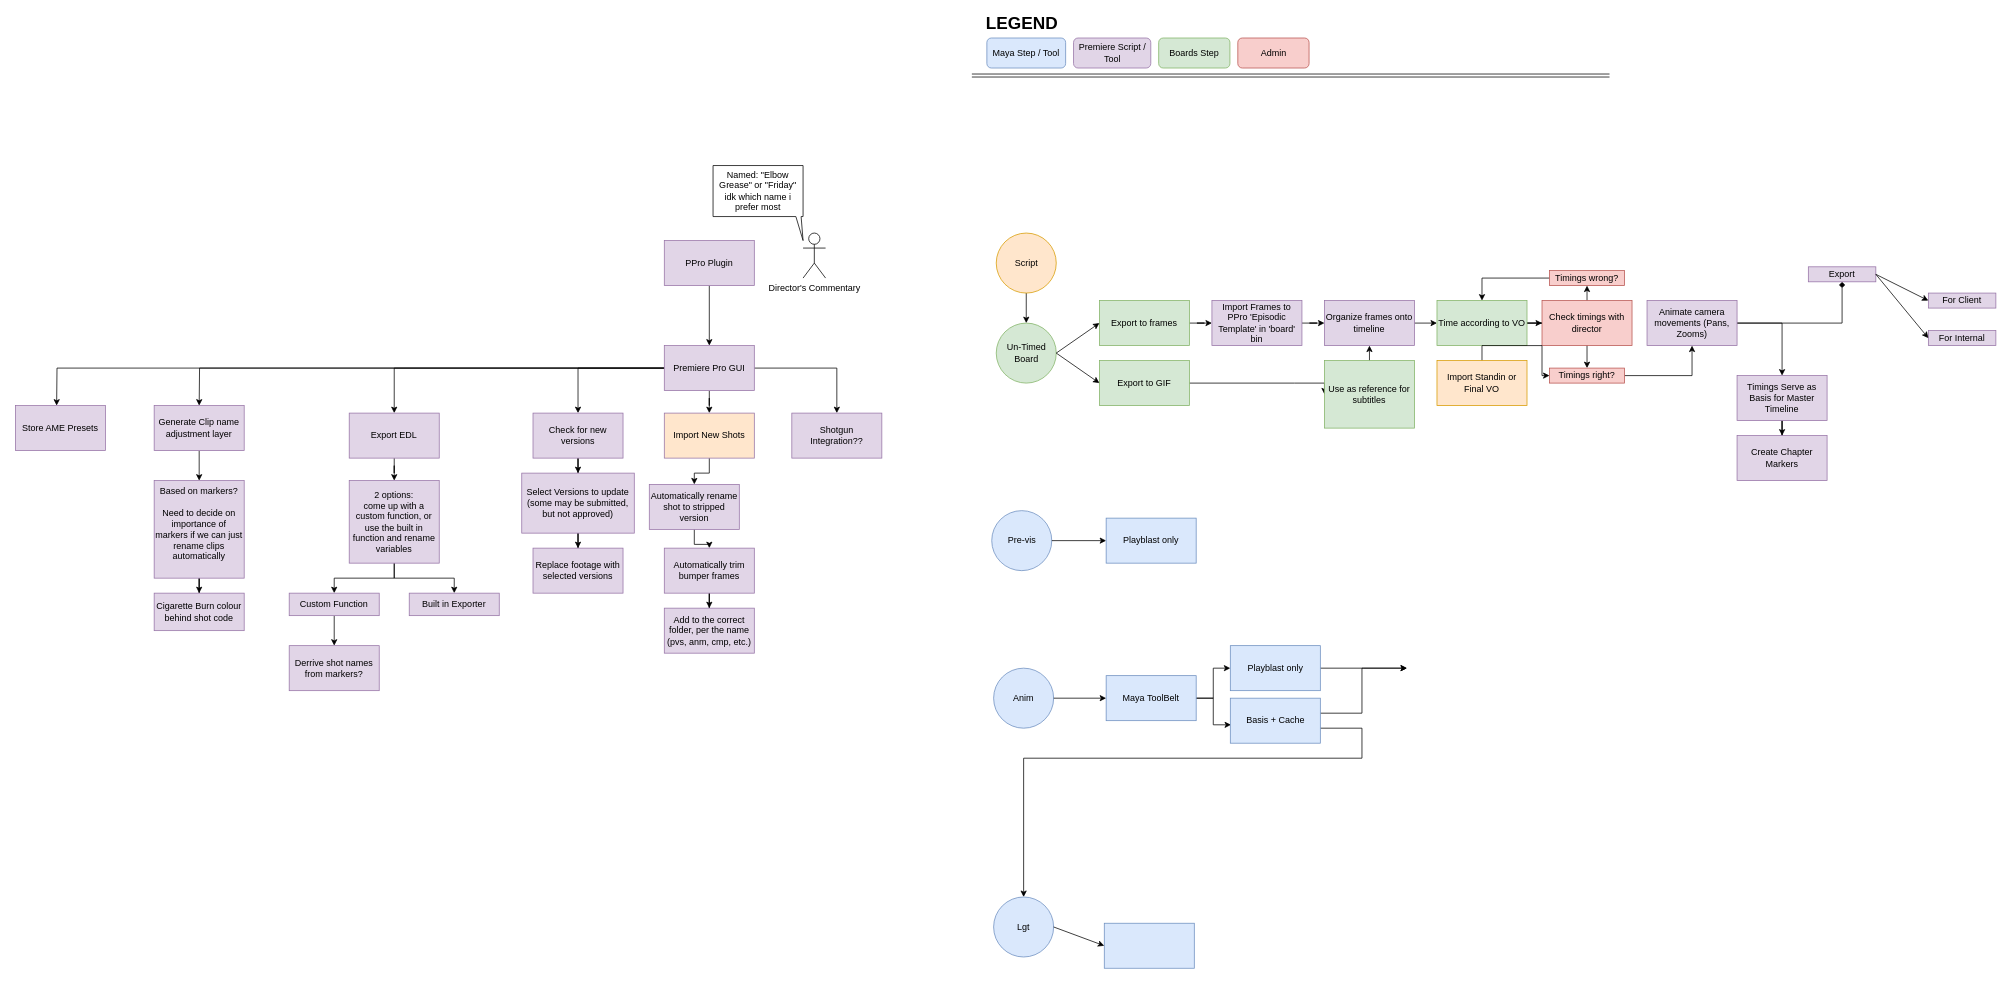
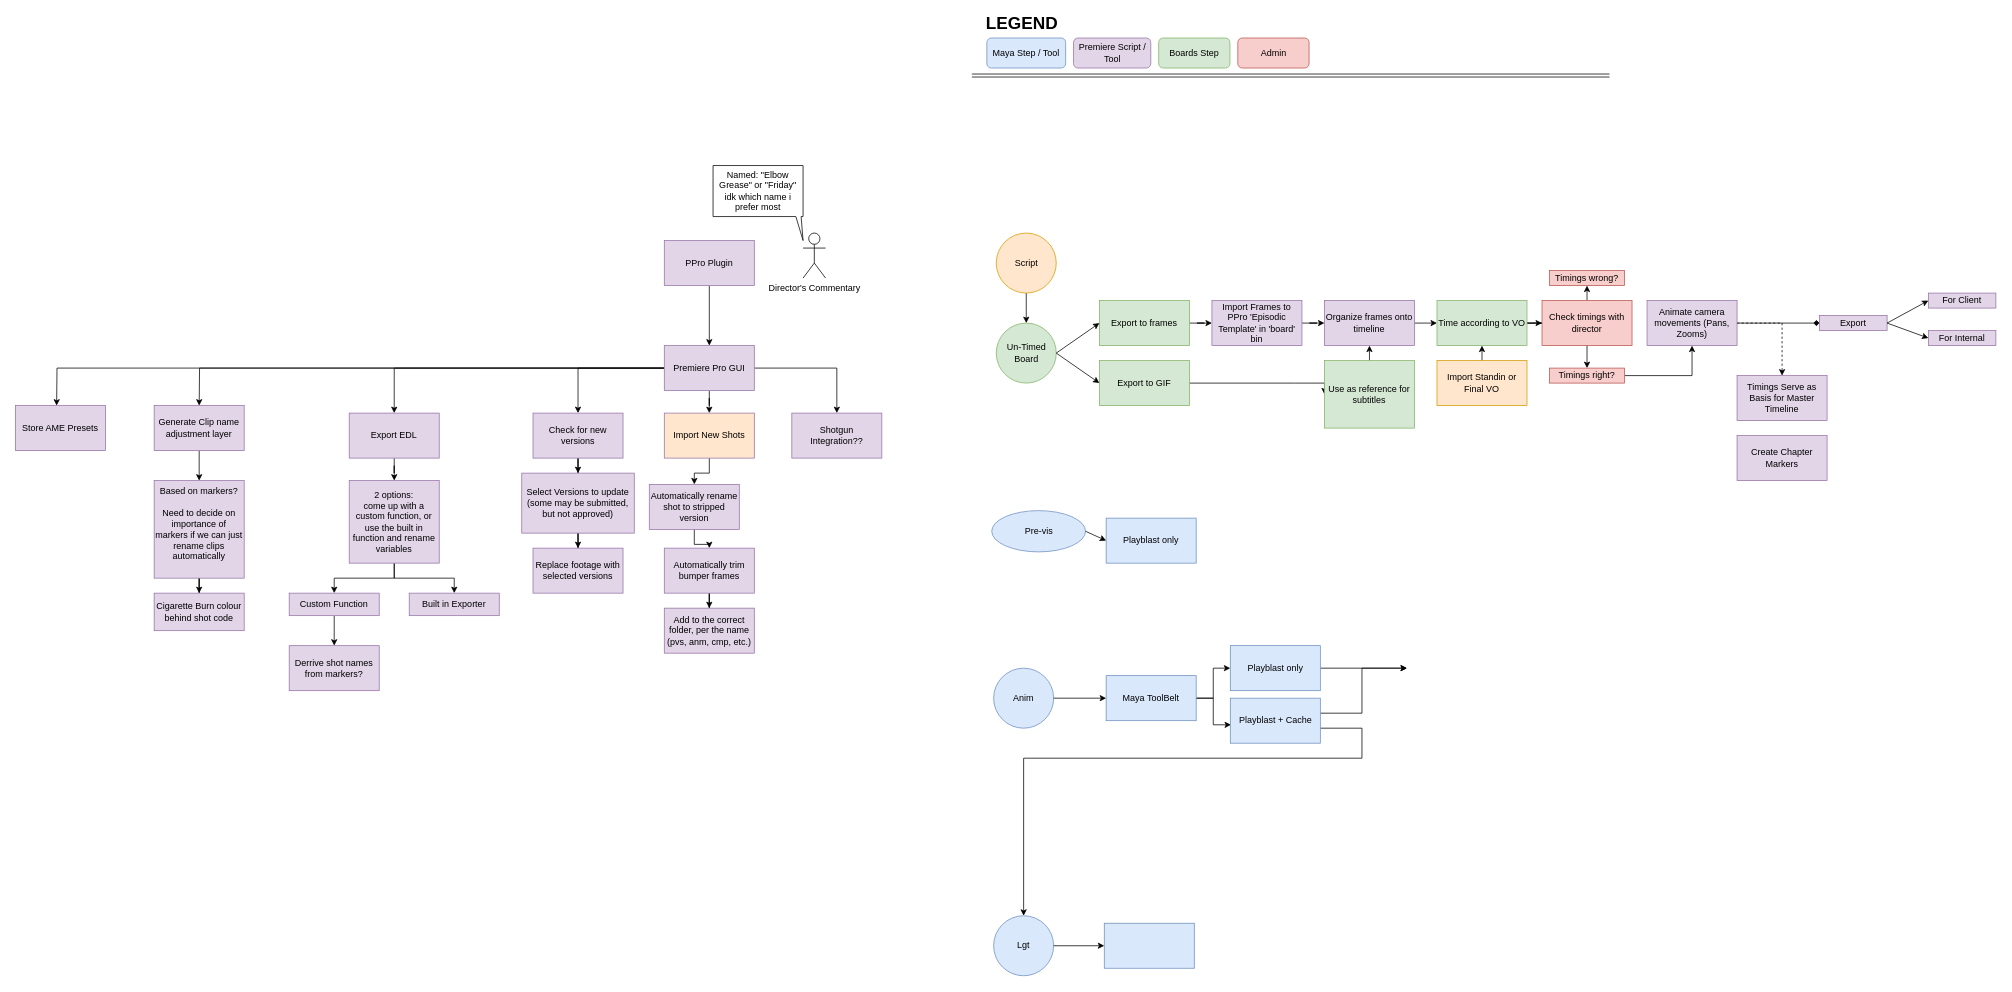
(1842, 274) -> (1853, 323)
(1482, 278) -> none
(1509, 345) -> (1482, 352)
(1782, 346) -> (1782, 346)
(1782, 430) -> none
(1022, 540) -> (1038, 531)
(1275, 720) -> (1275, 720)
(1023, 927) -> (1023, 945)
